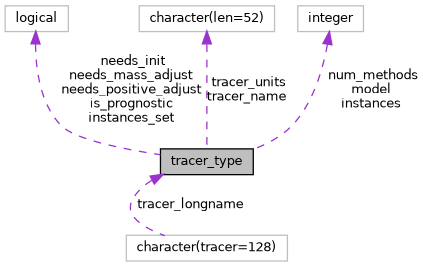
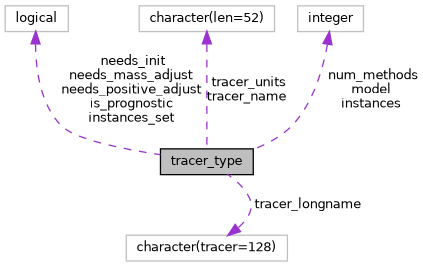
(132, 213) -> (250, 198)
